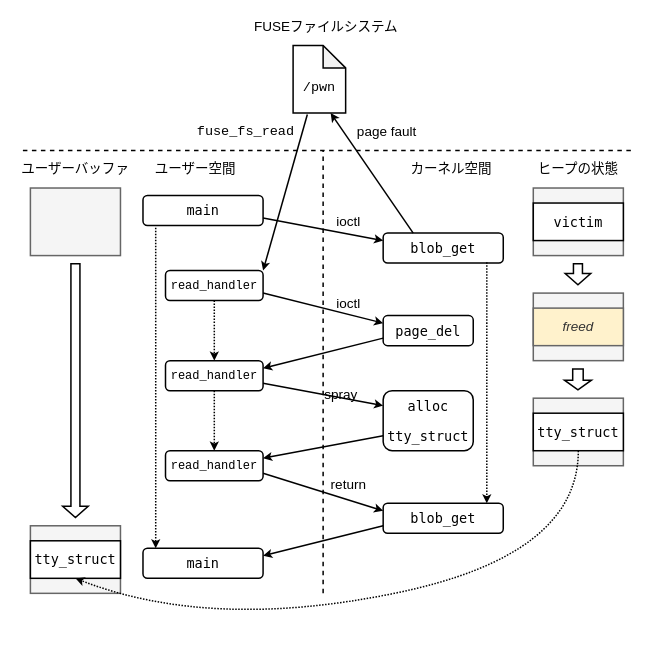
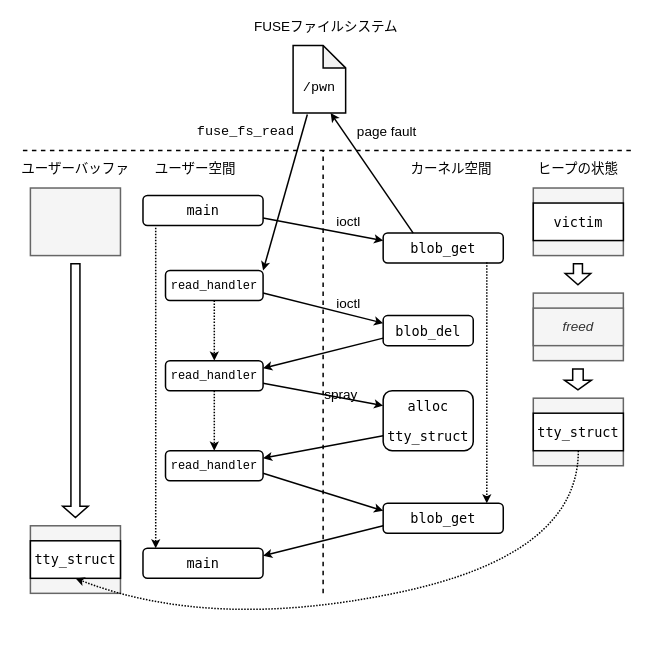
(578, 327) -> (578, 327)
(428, 330) -> (428, 330)
(348, 484) -> none
